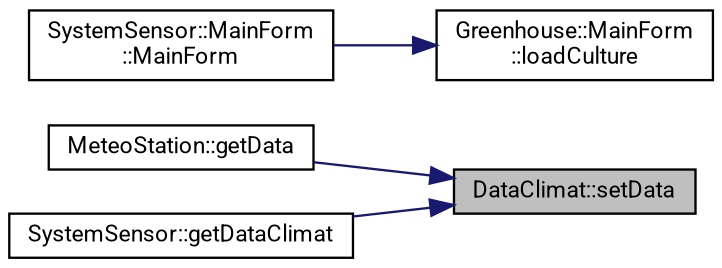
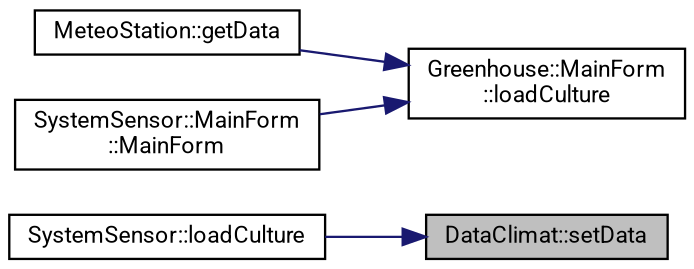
(372, 169) -> (342, 56)
(181, 236) -> (167, 237)
